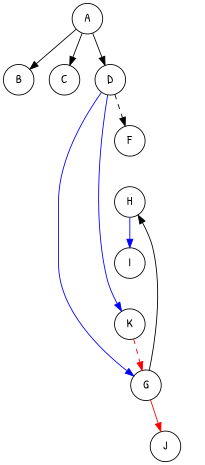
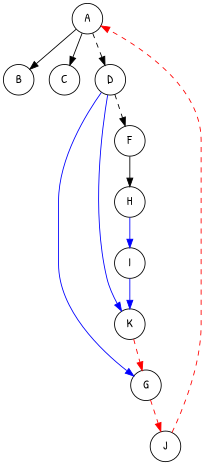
(97, 45) -> (97, 45)
none -> (201, 214)
none -> (130, 289)
(158, 295) -> (130, 167)
(154, 412) -> (154, 412)
